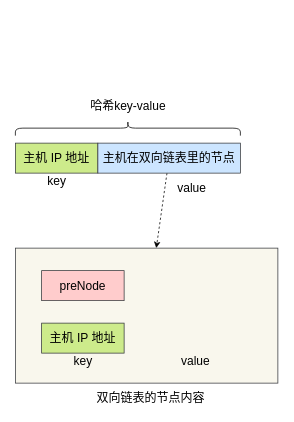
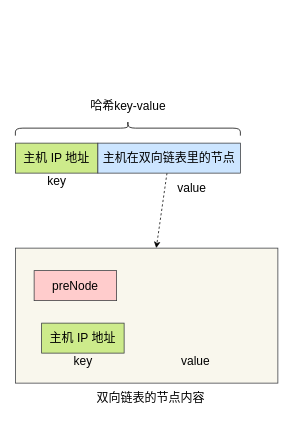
(83, 285) -> (75, 285)
